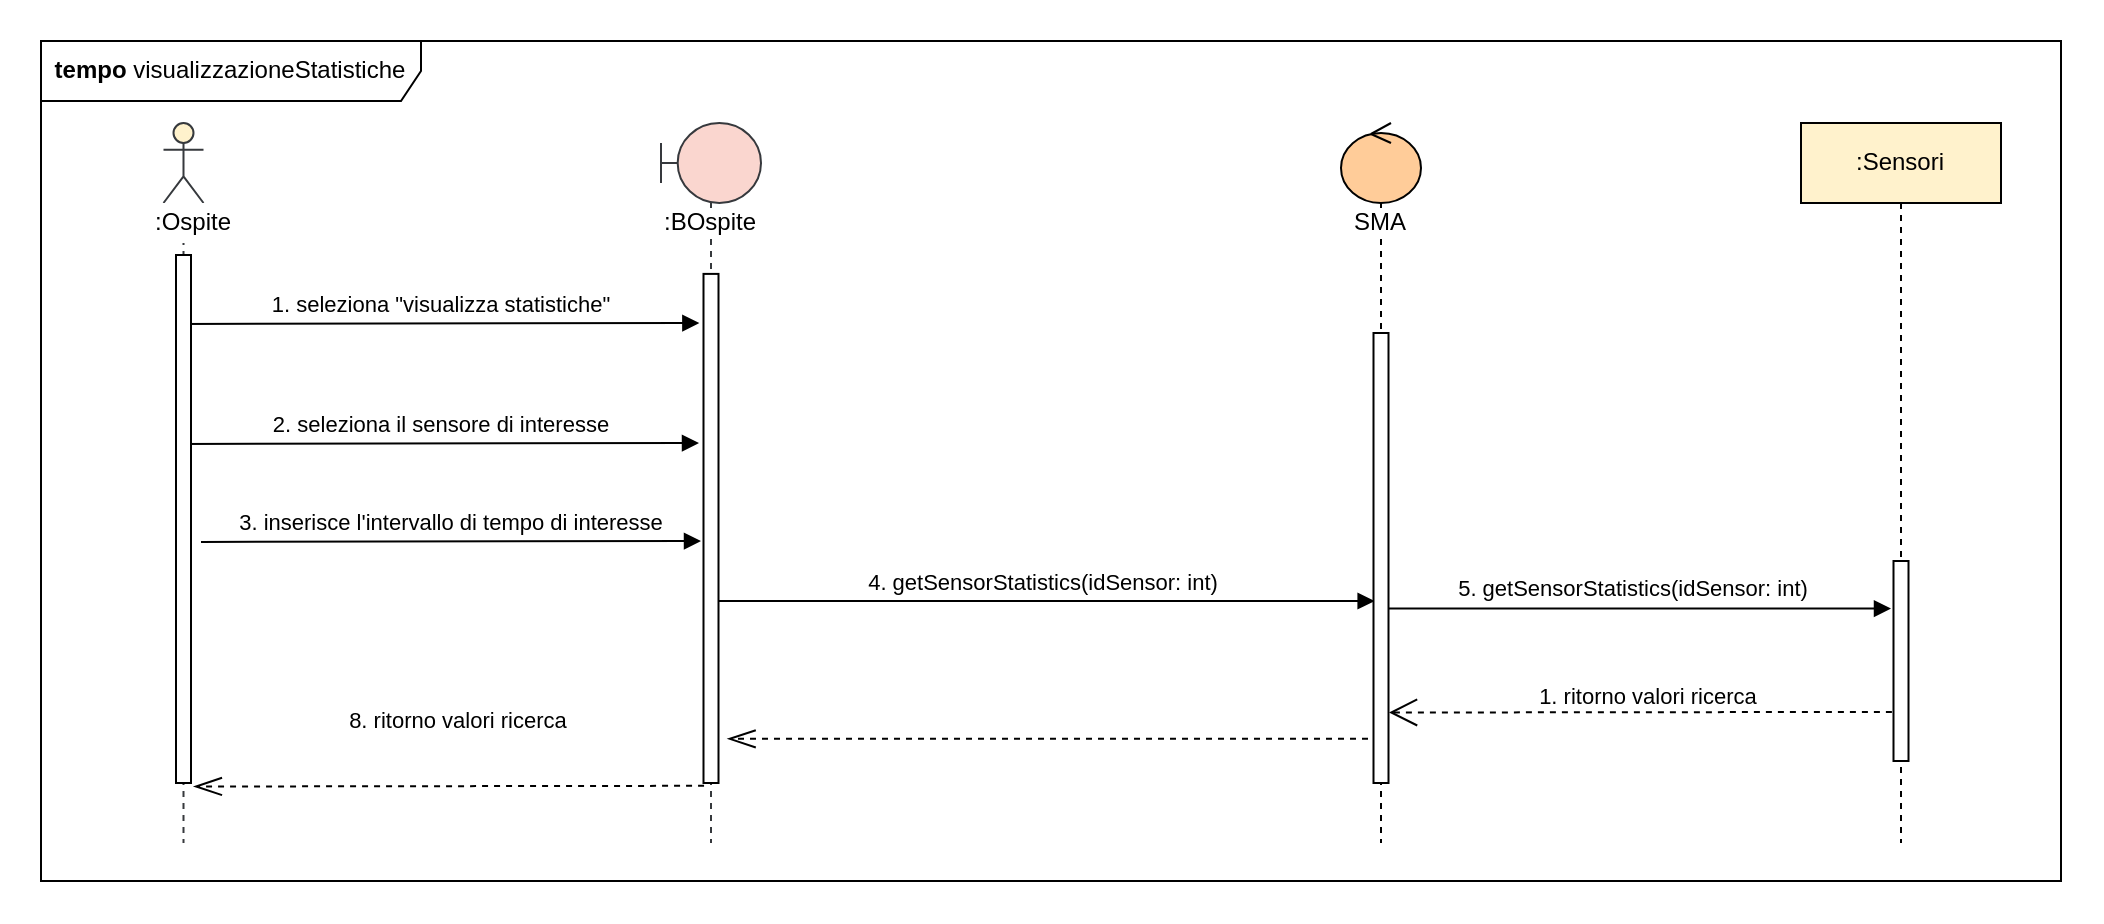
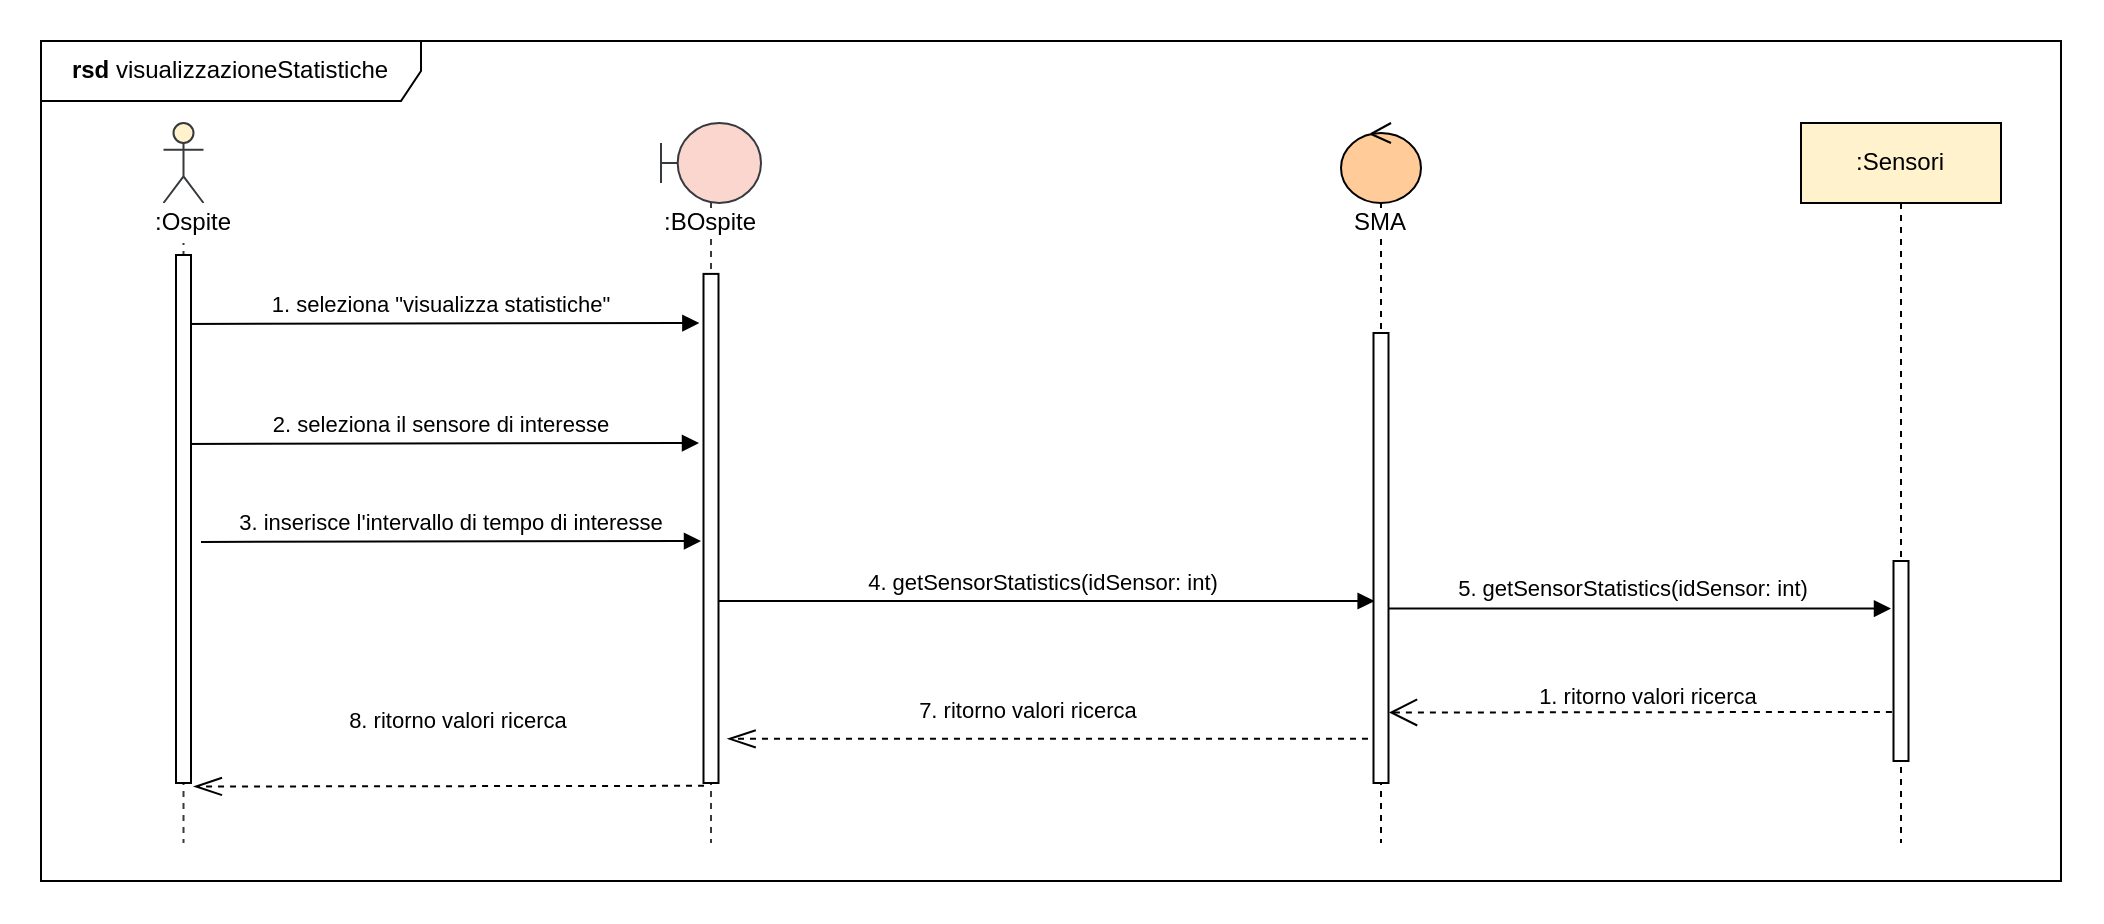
(231, 71) -> (231, 71)
none -> (1031, 711)
